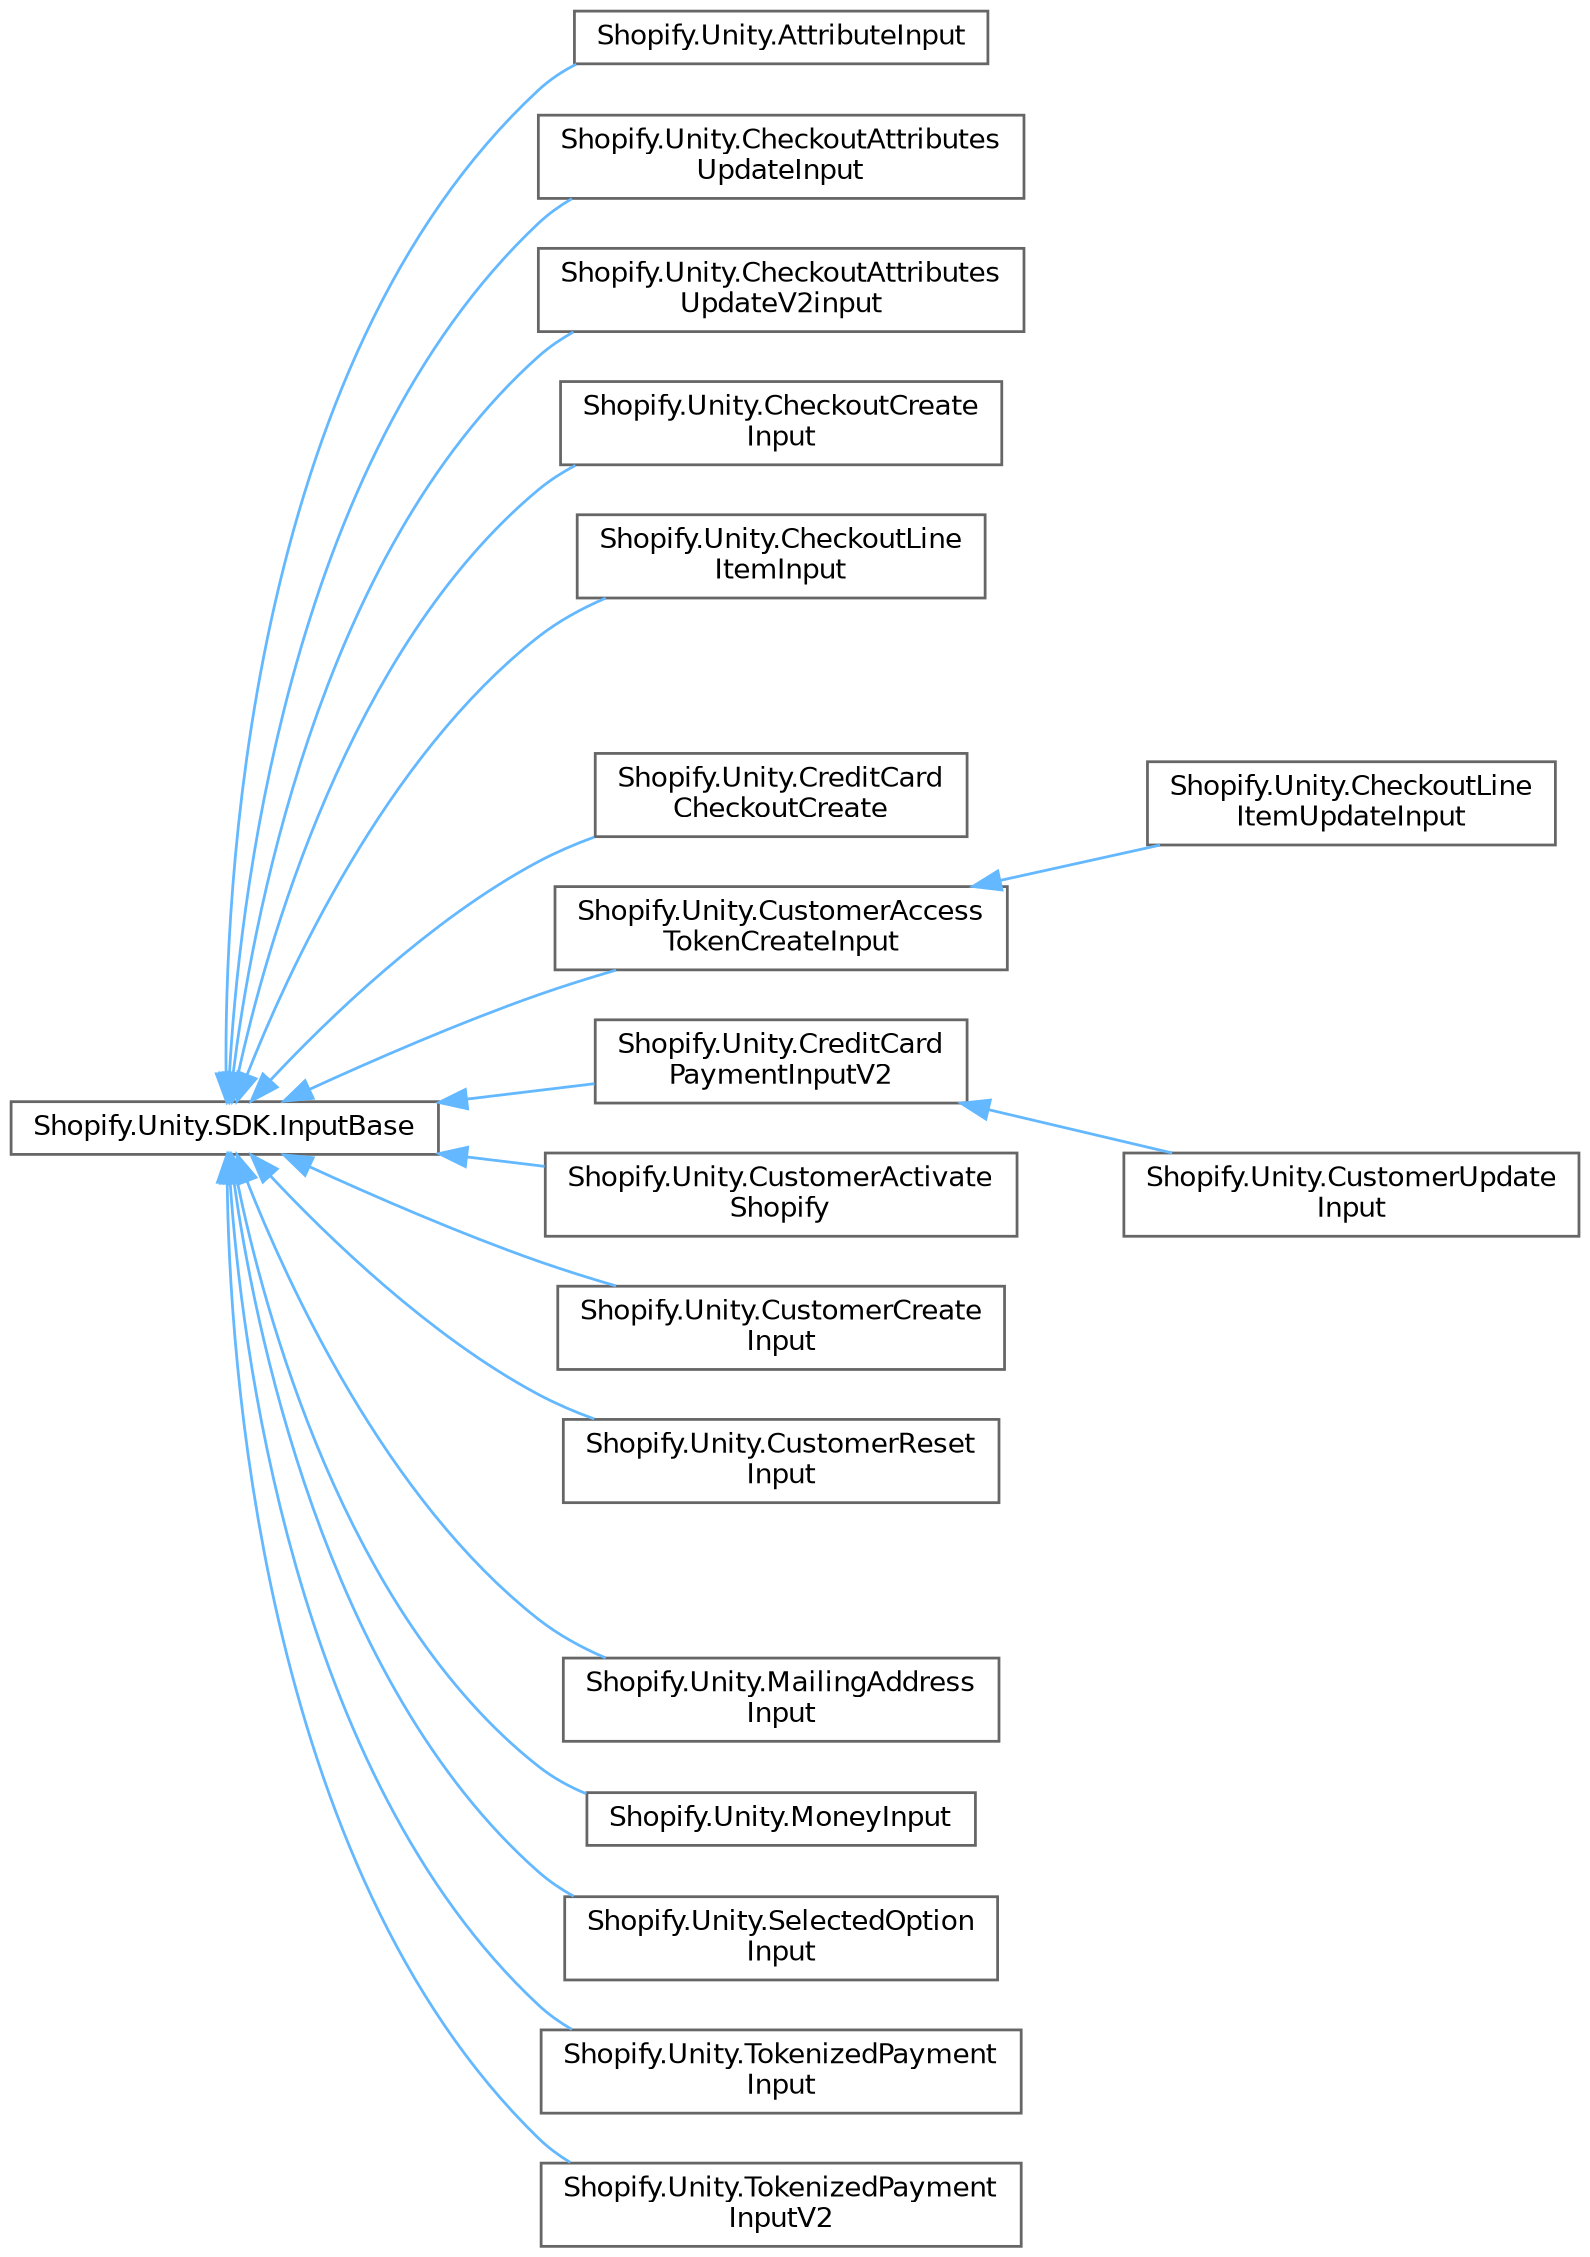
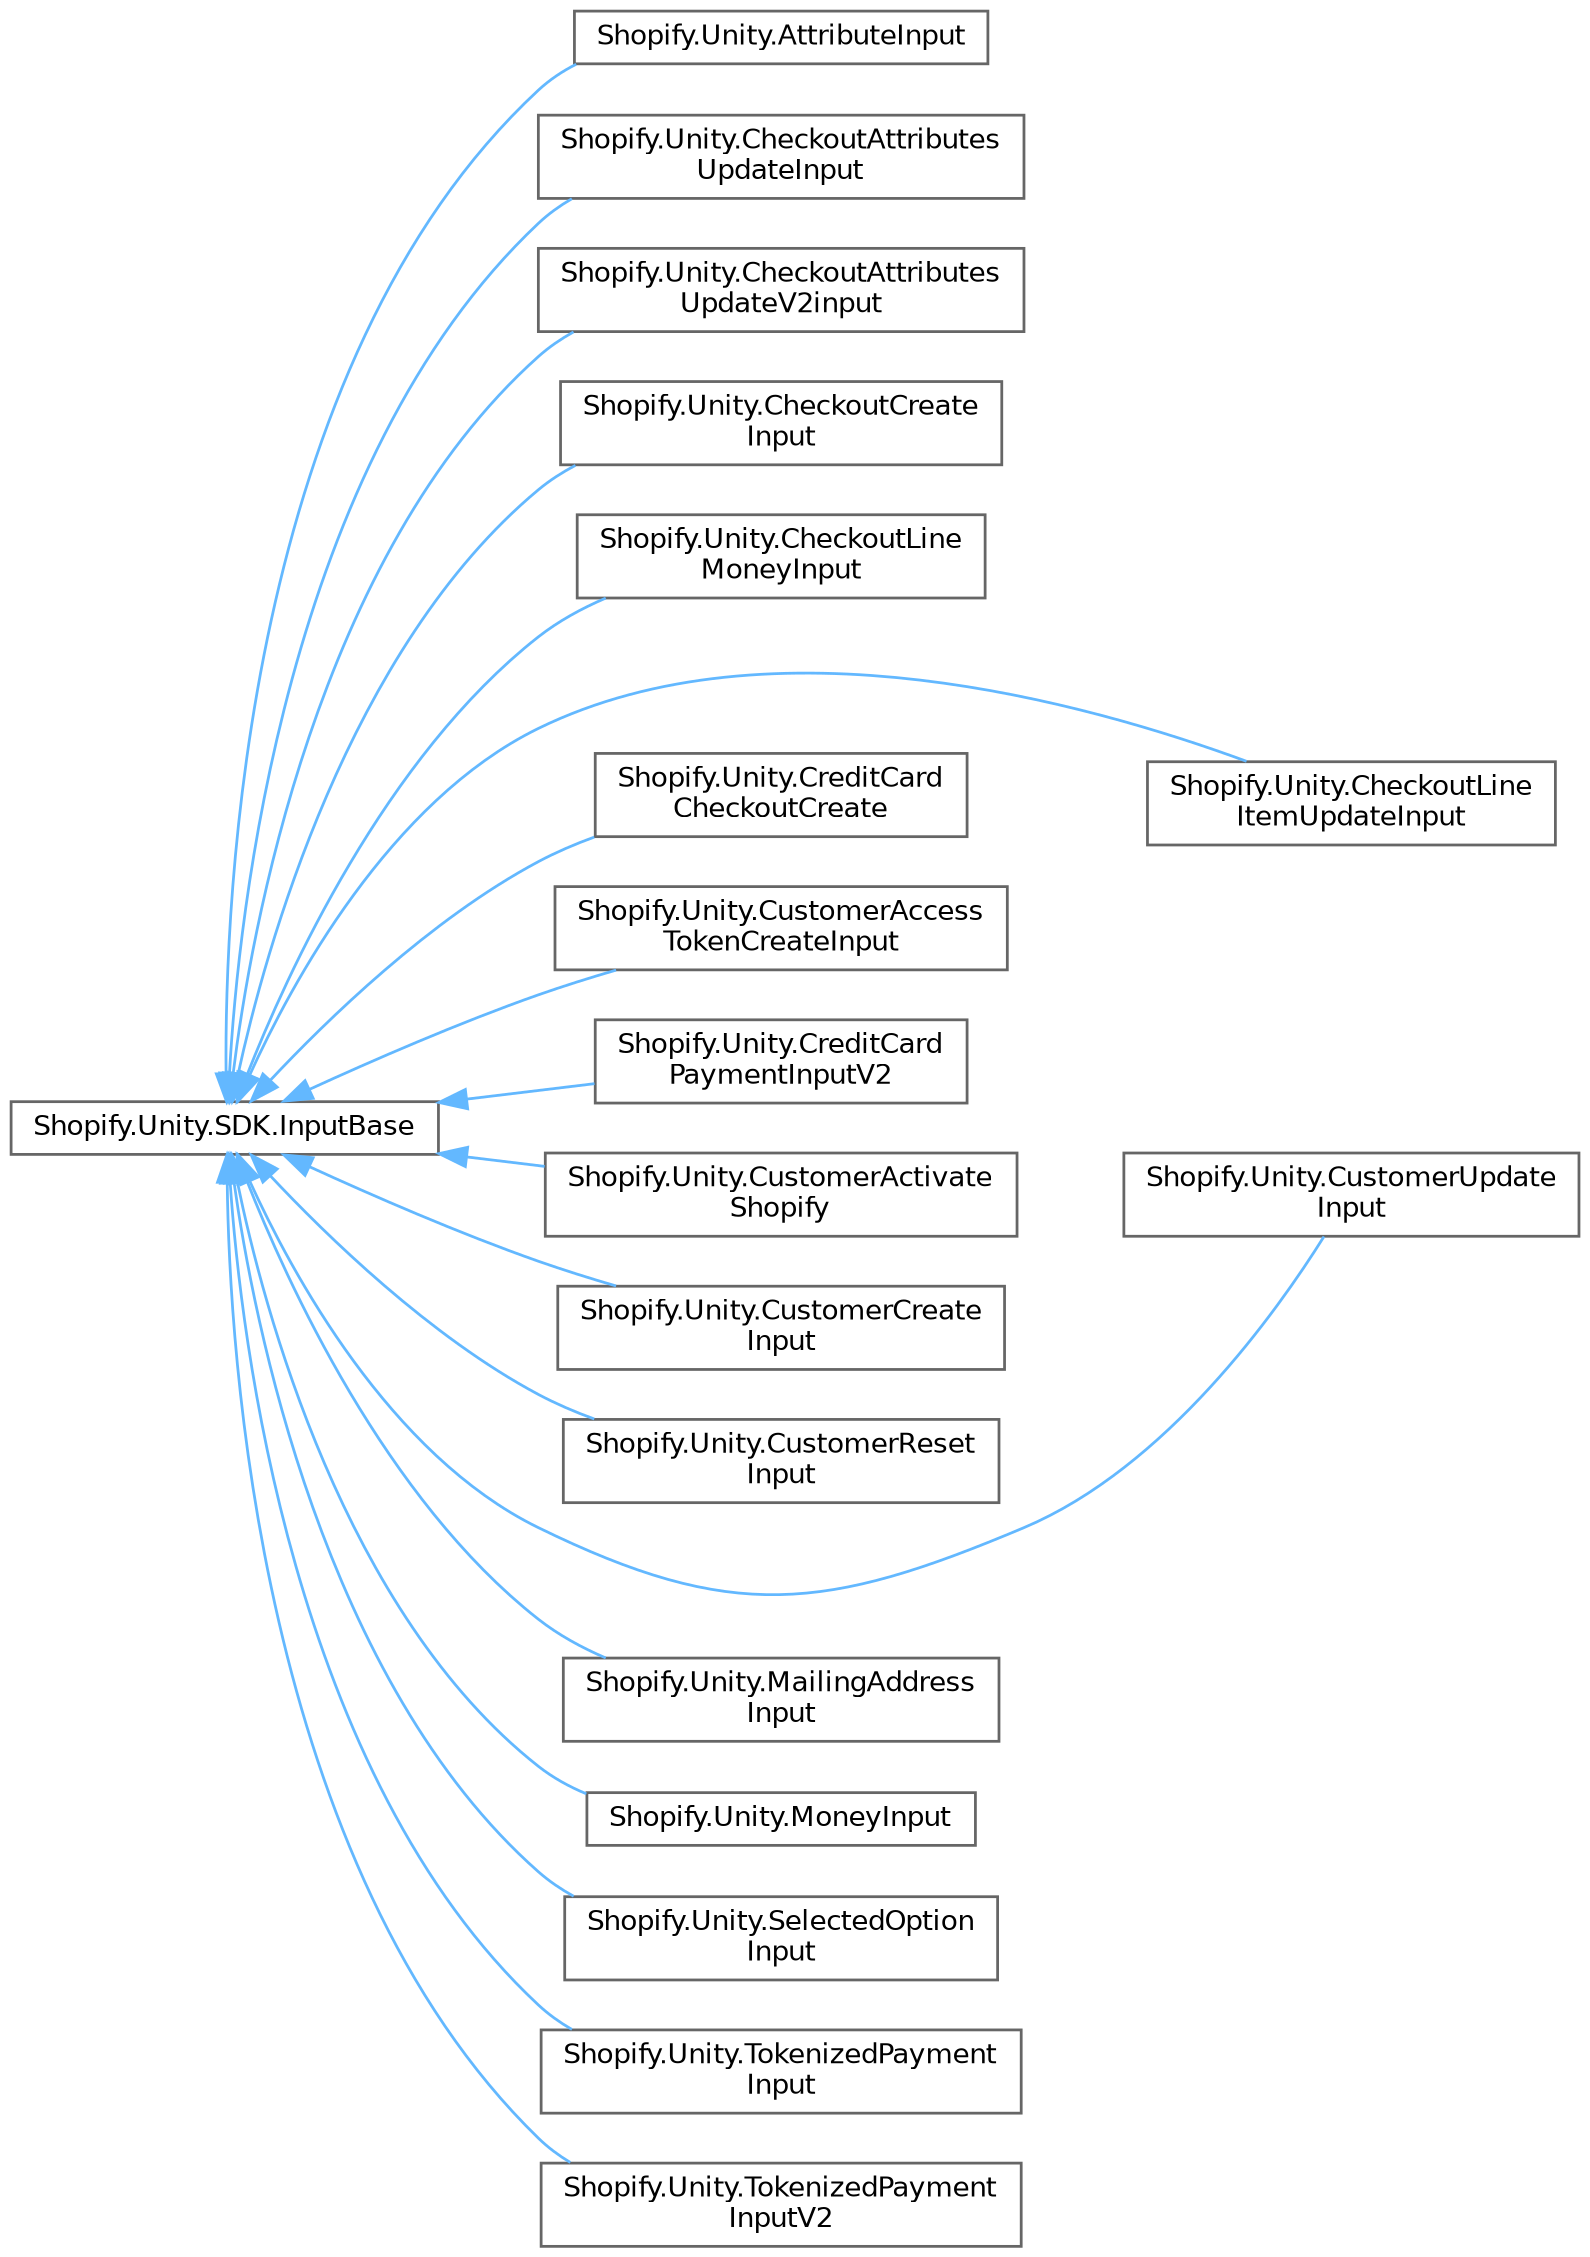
(781, 556) -> (781, 556)
(1080, 863) -> (666, 688)
(1080, 1131) -> (763, 1594)
